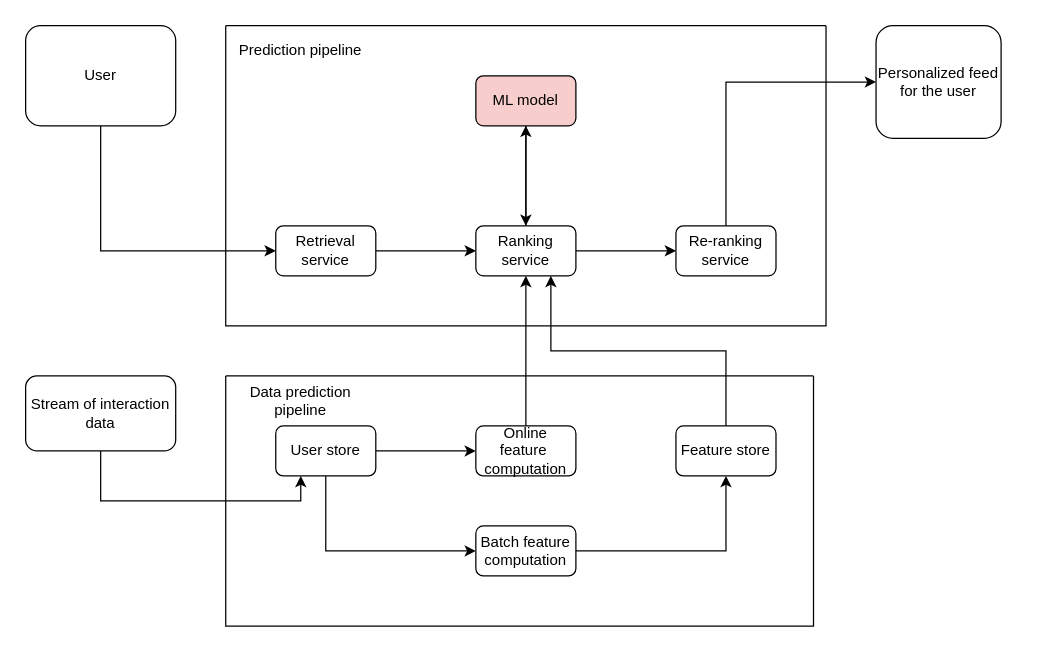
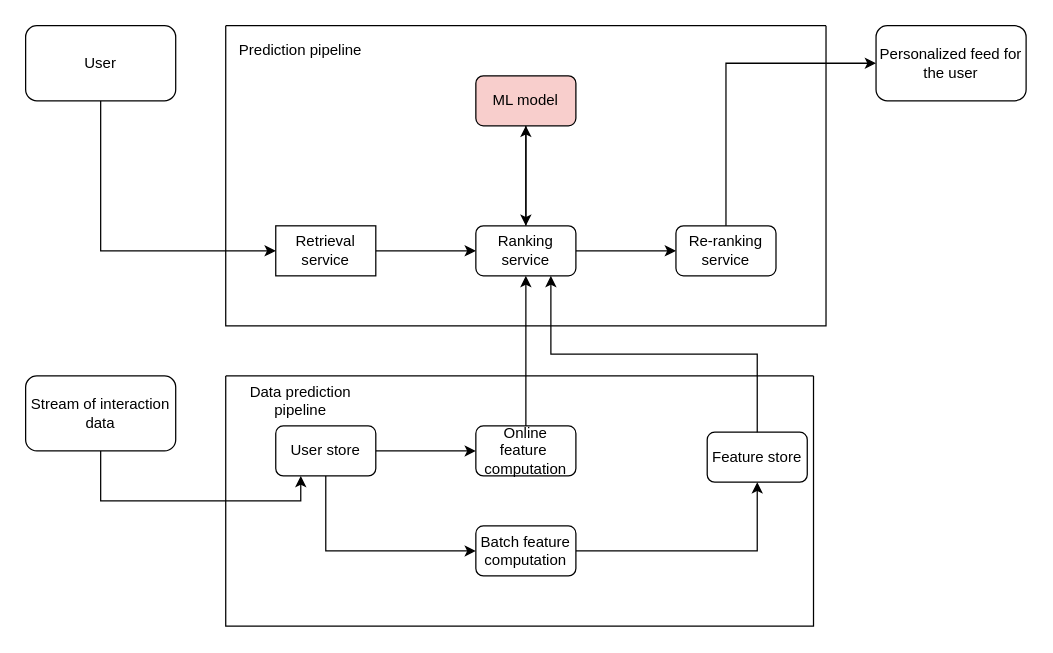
(101, 76) -> (101, 63)
(938, 82) -> (951, 63)
(326, 251) -> (326, 251)
(726, 451) -> (757, 457)
